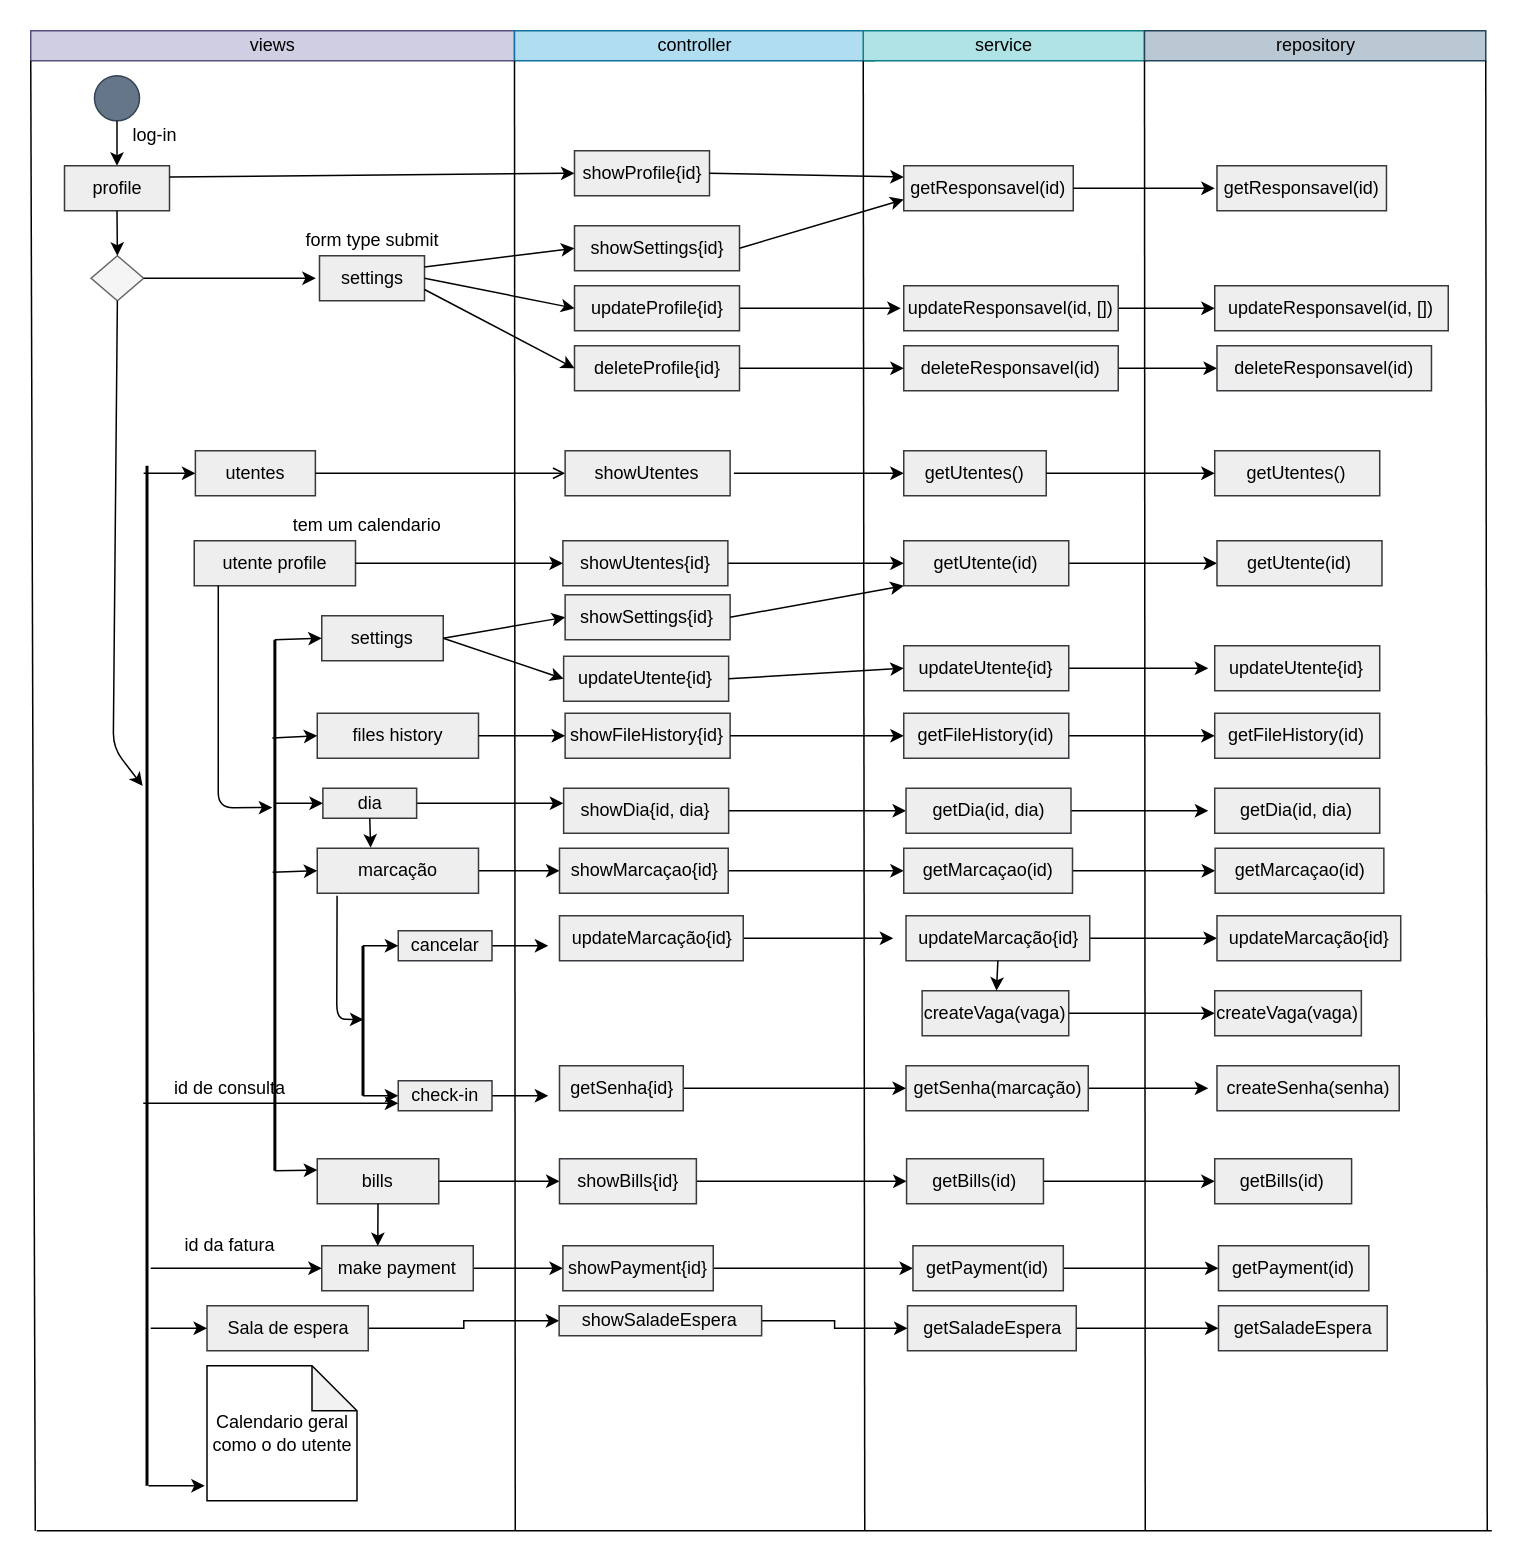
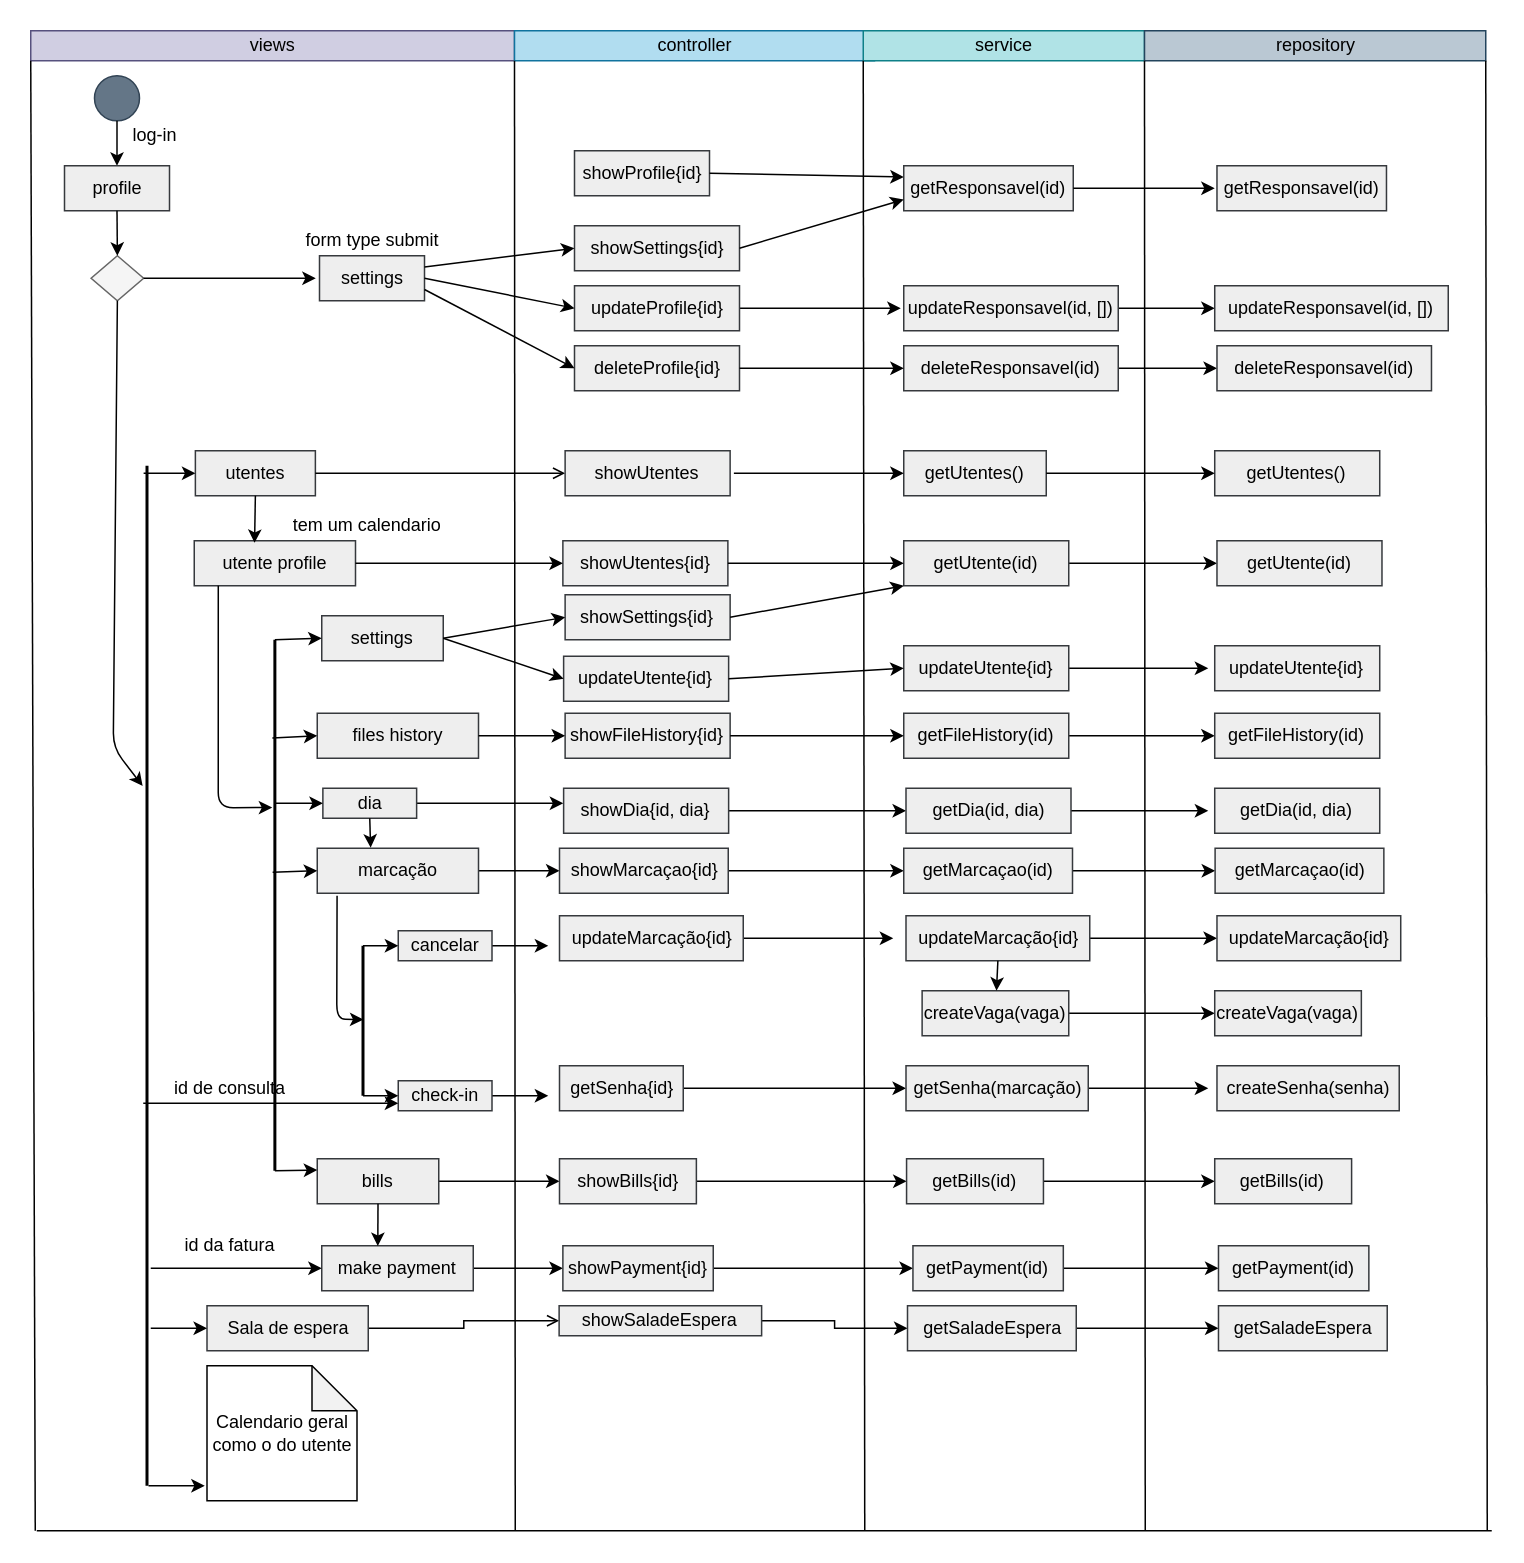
(367, 175) -> none
none -> (255, 514)
(547, 1321) -> (549, 1321)
